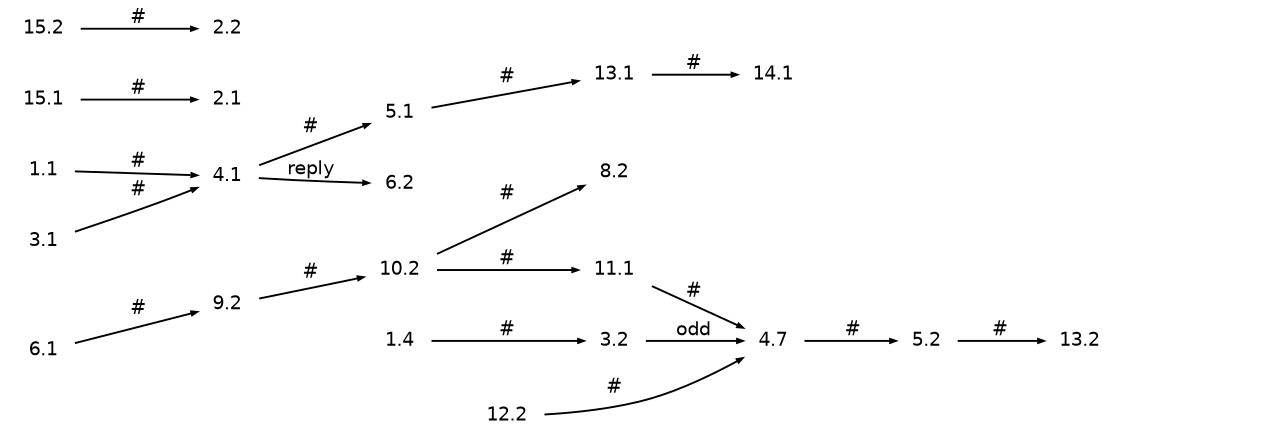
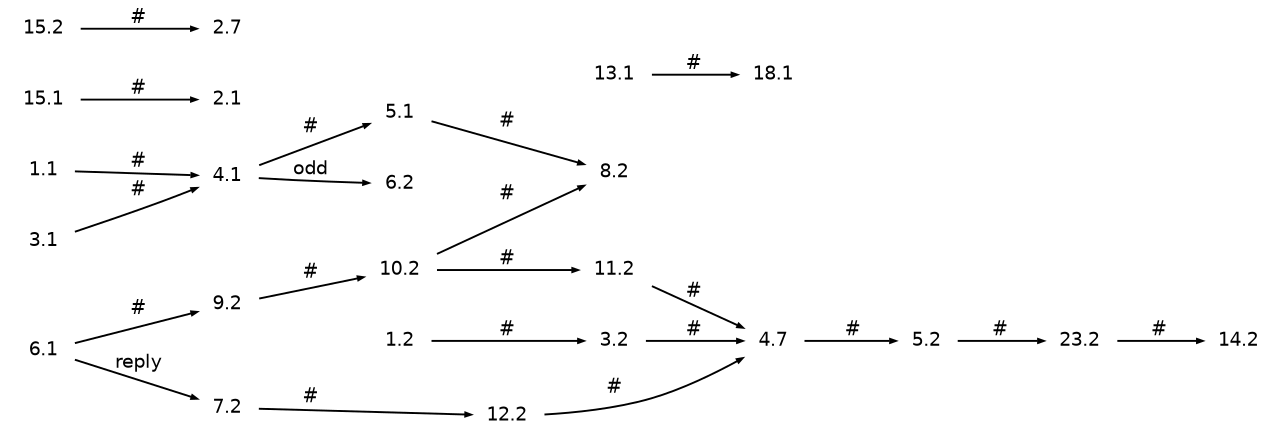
(228, 29) -> (228, 29)
(774, 75) -> (774, 75)
(502, 95) -> (505, 142)
(311, 170) -> (311, 170)
(615, 270) -> (615, 270)
(694, 330) -> (694, 330)
(400, 341) -> (400, 341)
(1080, 341) -> (1080, 341)
none -> (1239, 341)
none -> (228, 408)
